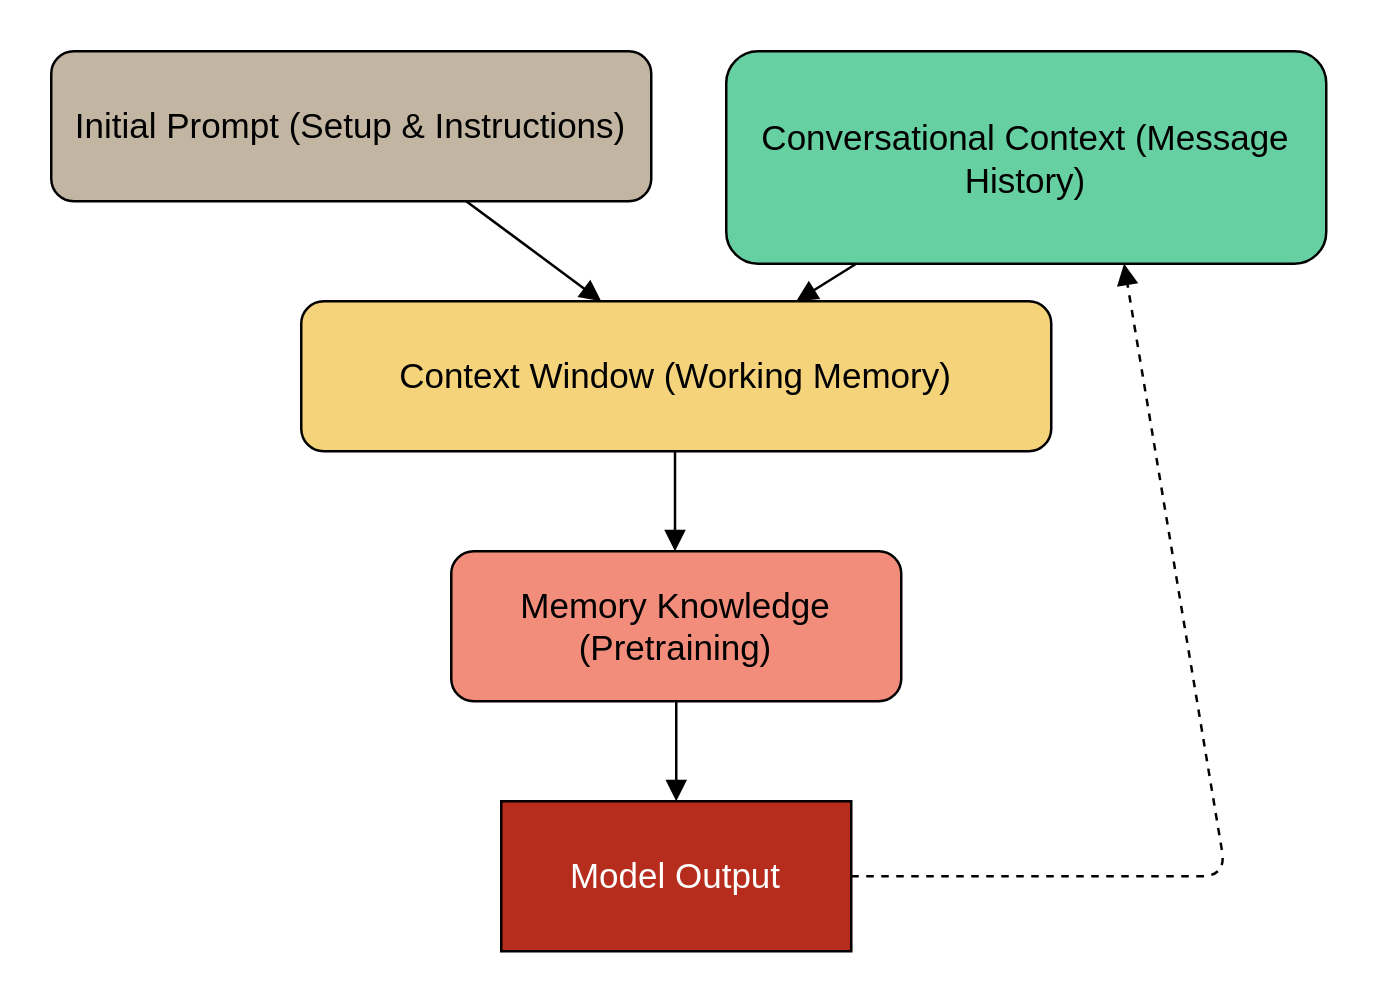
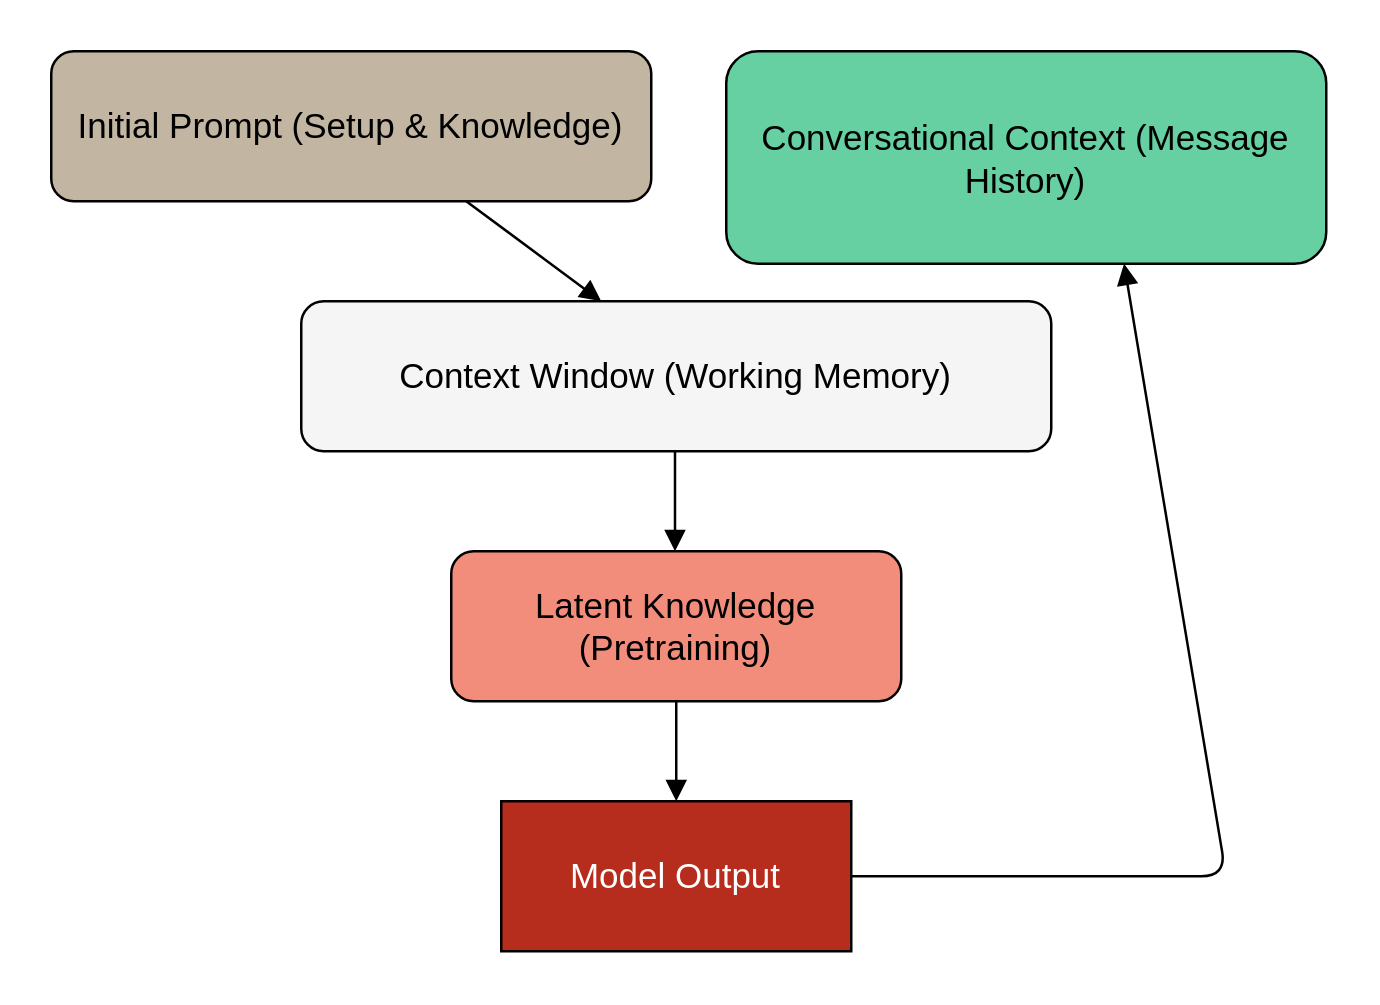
(351, 126) -> (351, 126)
(835, 277) -> none
(676, 376) -> (676, 376)
(676, 626) -> (676, 626)
(1206, 755) -> (1206, 755)
